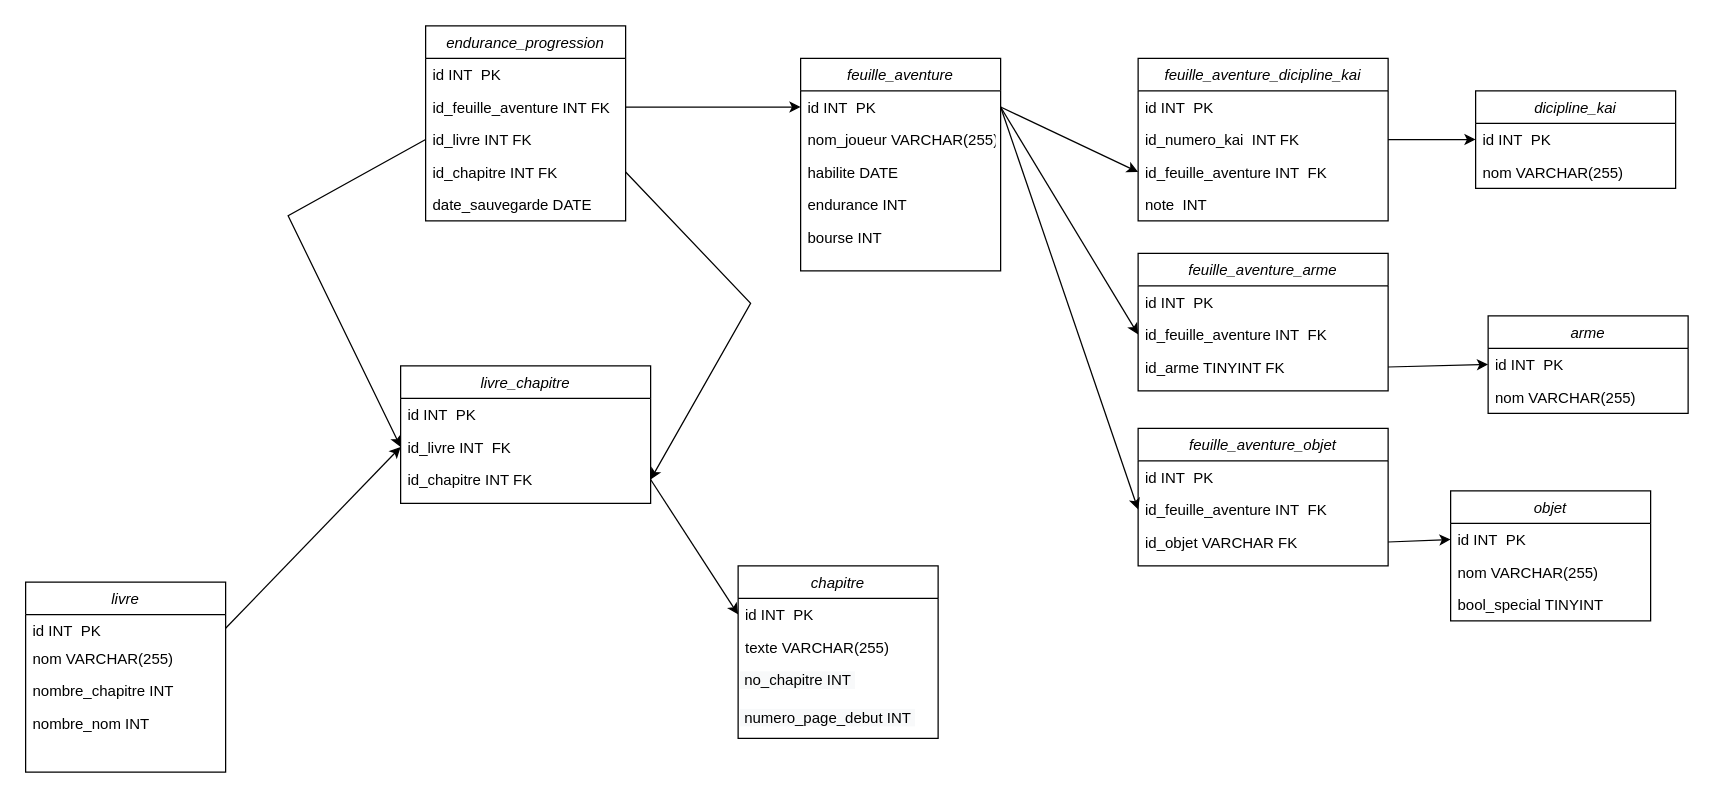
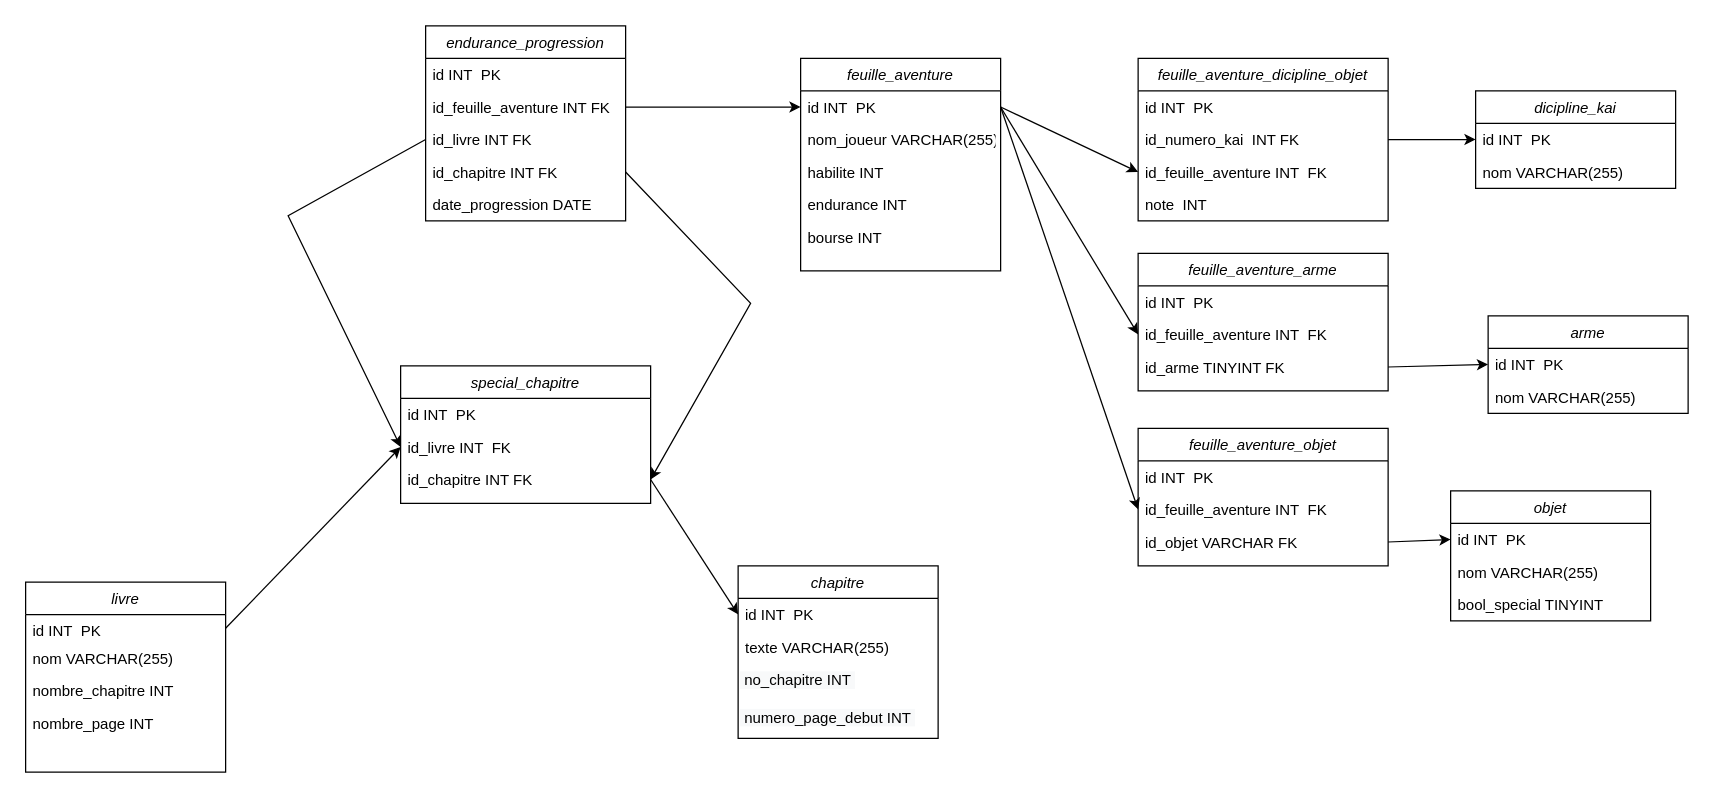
(1263, 75) -> (1263, 75)
(854, 173) -> (850, 173)
(515, 205) -> (517, 205)
(525, 383) -> (525, 383)
(89, 724) -> (94, 724)
